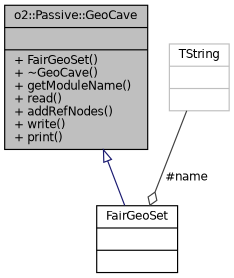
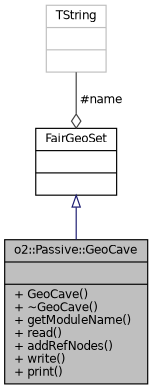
(56, 60) -> (52, 295)
(116, 183) -> (76, 223)
